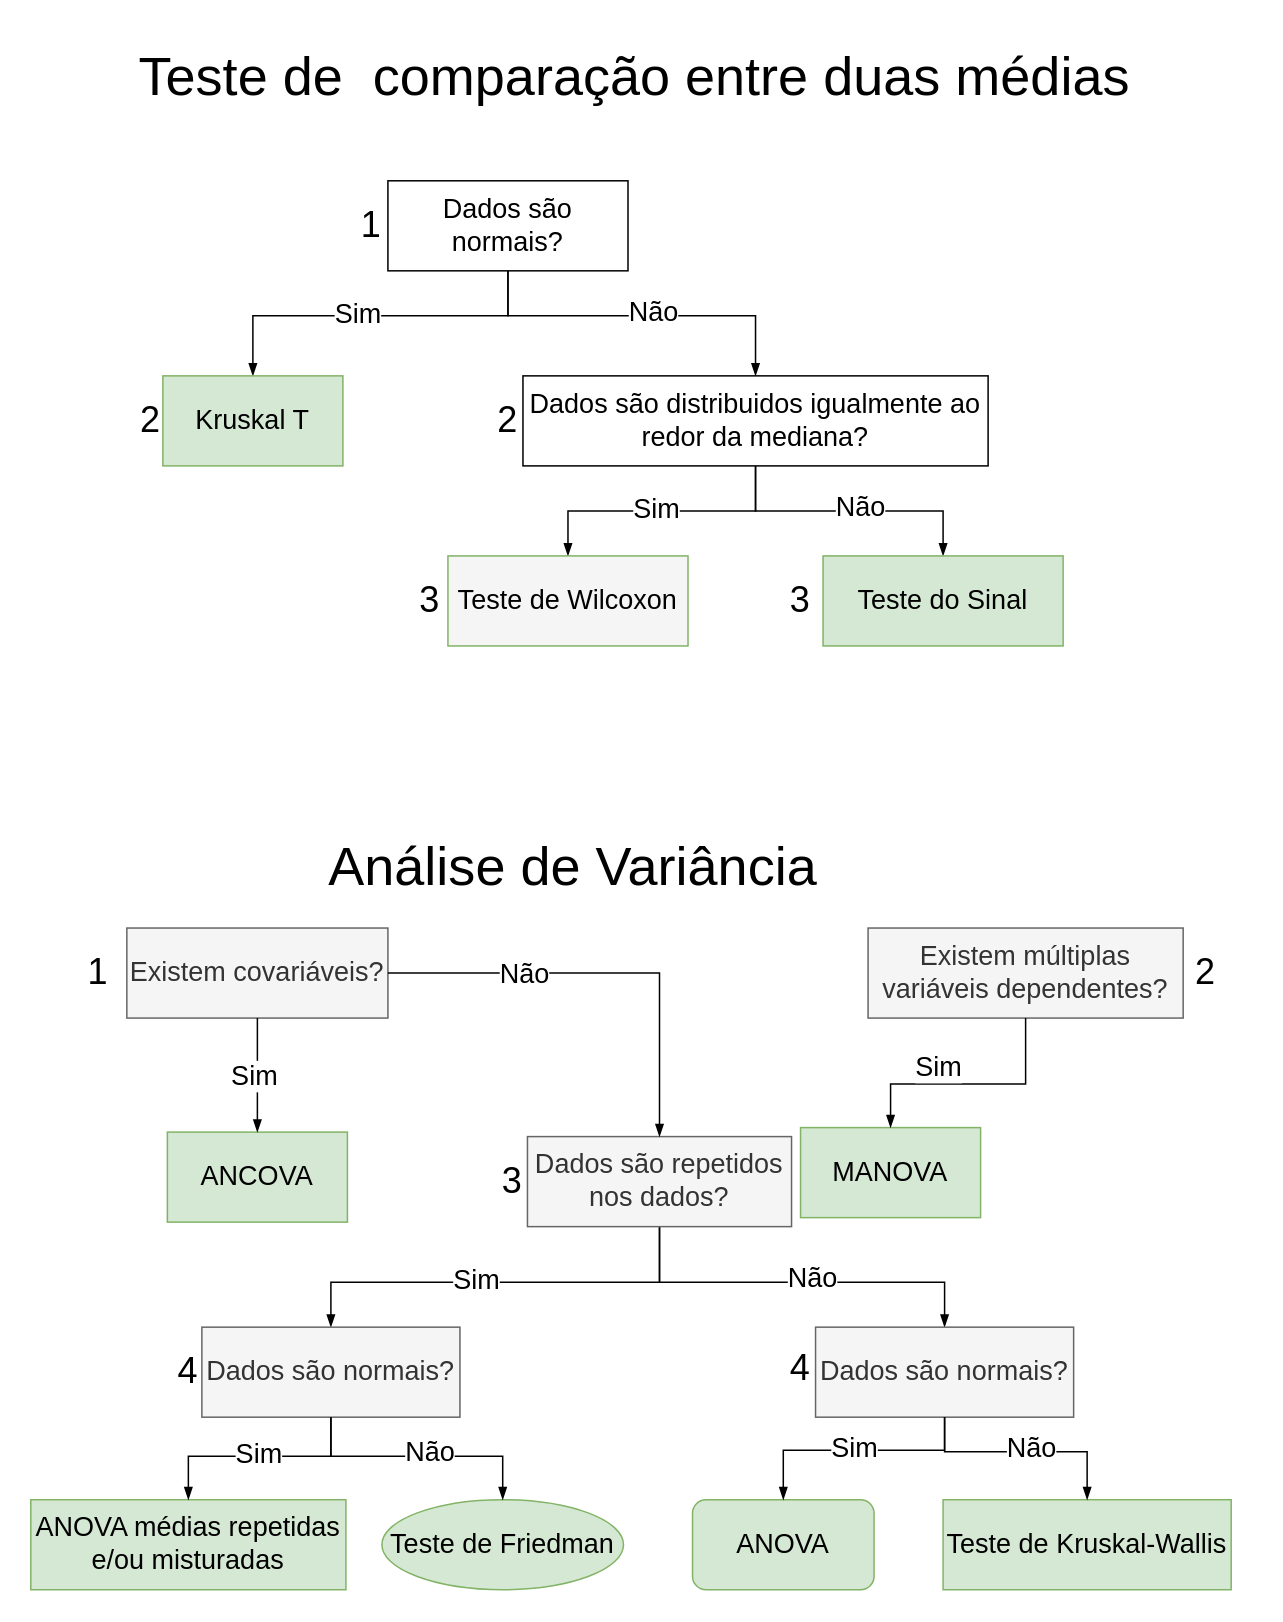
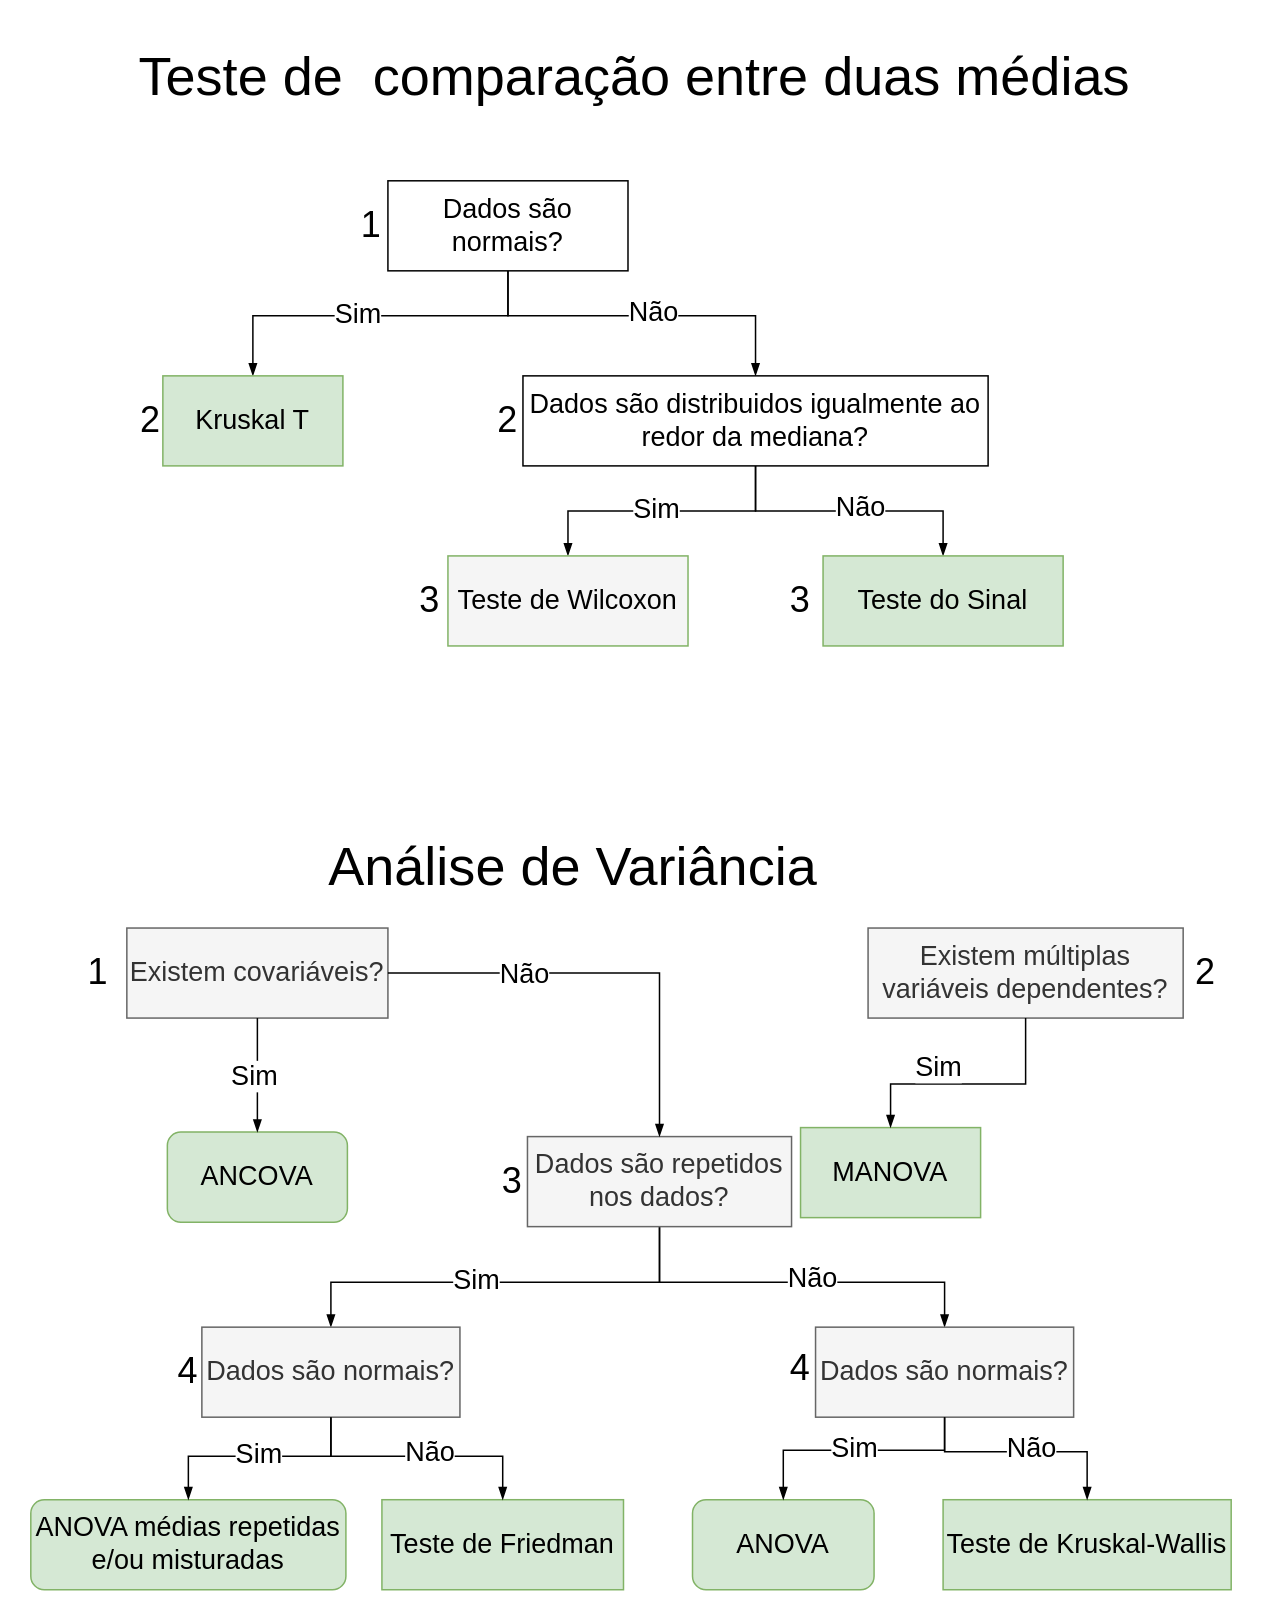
(257, 1177) -> (257, 1177)
(188, 1544) -> (188, 1544)
(503, 1544) -> (503, 1544)
